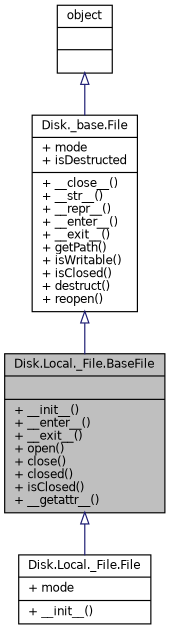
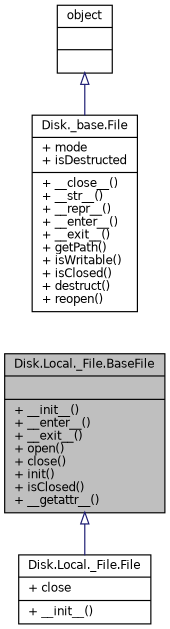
(85, 339) -> none
(44, 475) -> (34, 475)
(51, 588) -> (50, 588)
